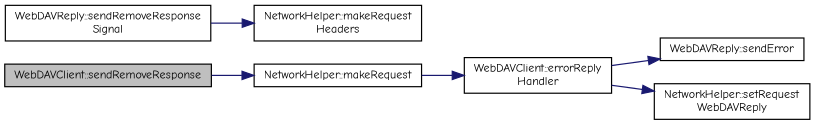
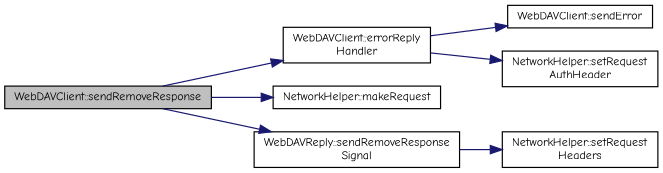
(338, 23) -> (580, 150)
(732, 49) -> (580, 17)
(437, 75) -> (217, 75)
(732, 102) -> (580, 69)
none -> (211, 119)
